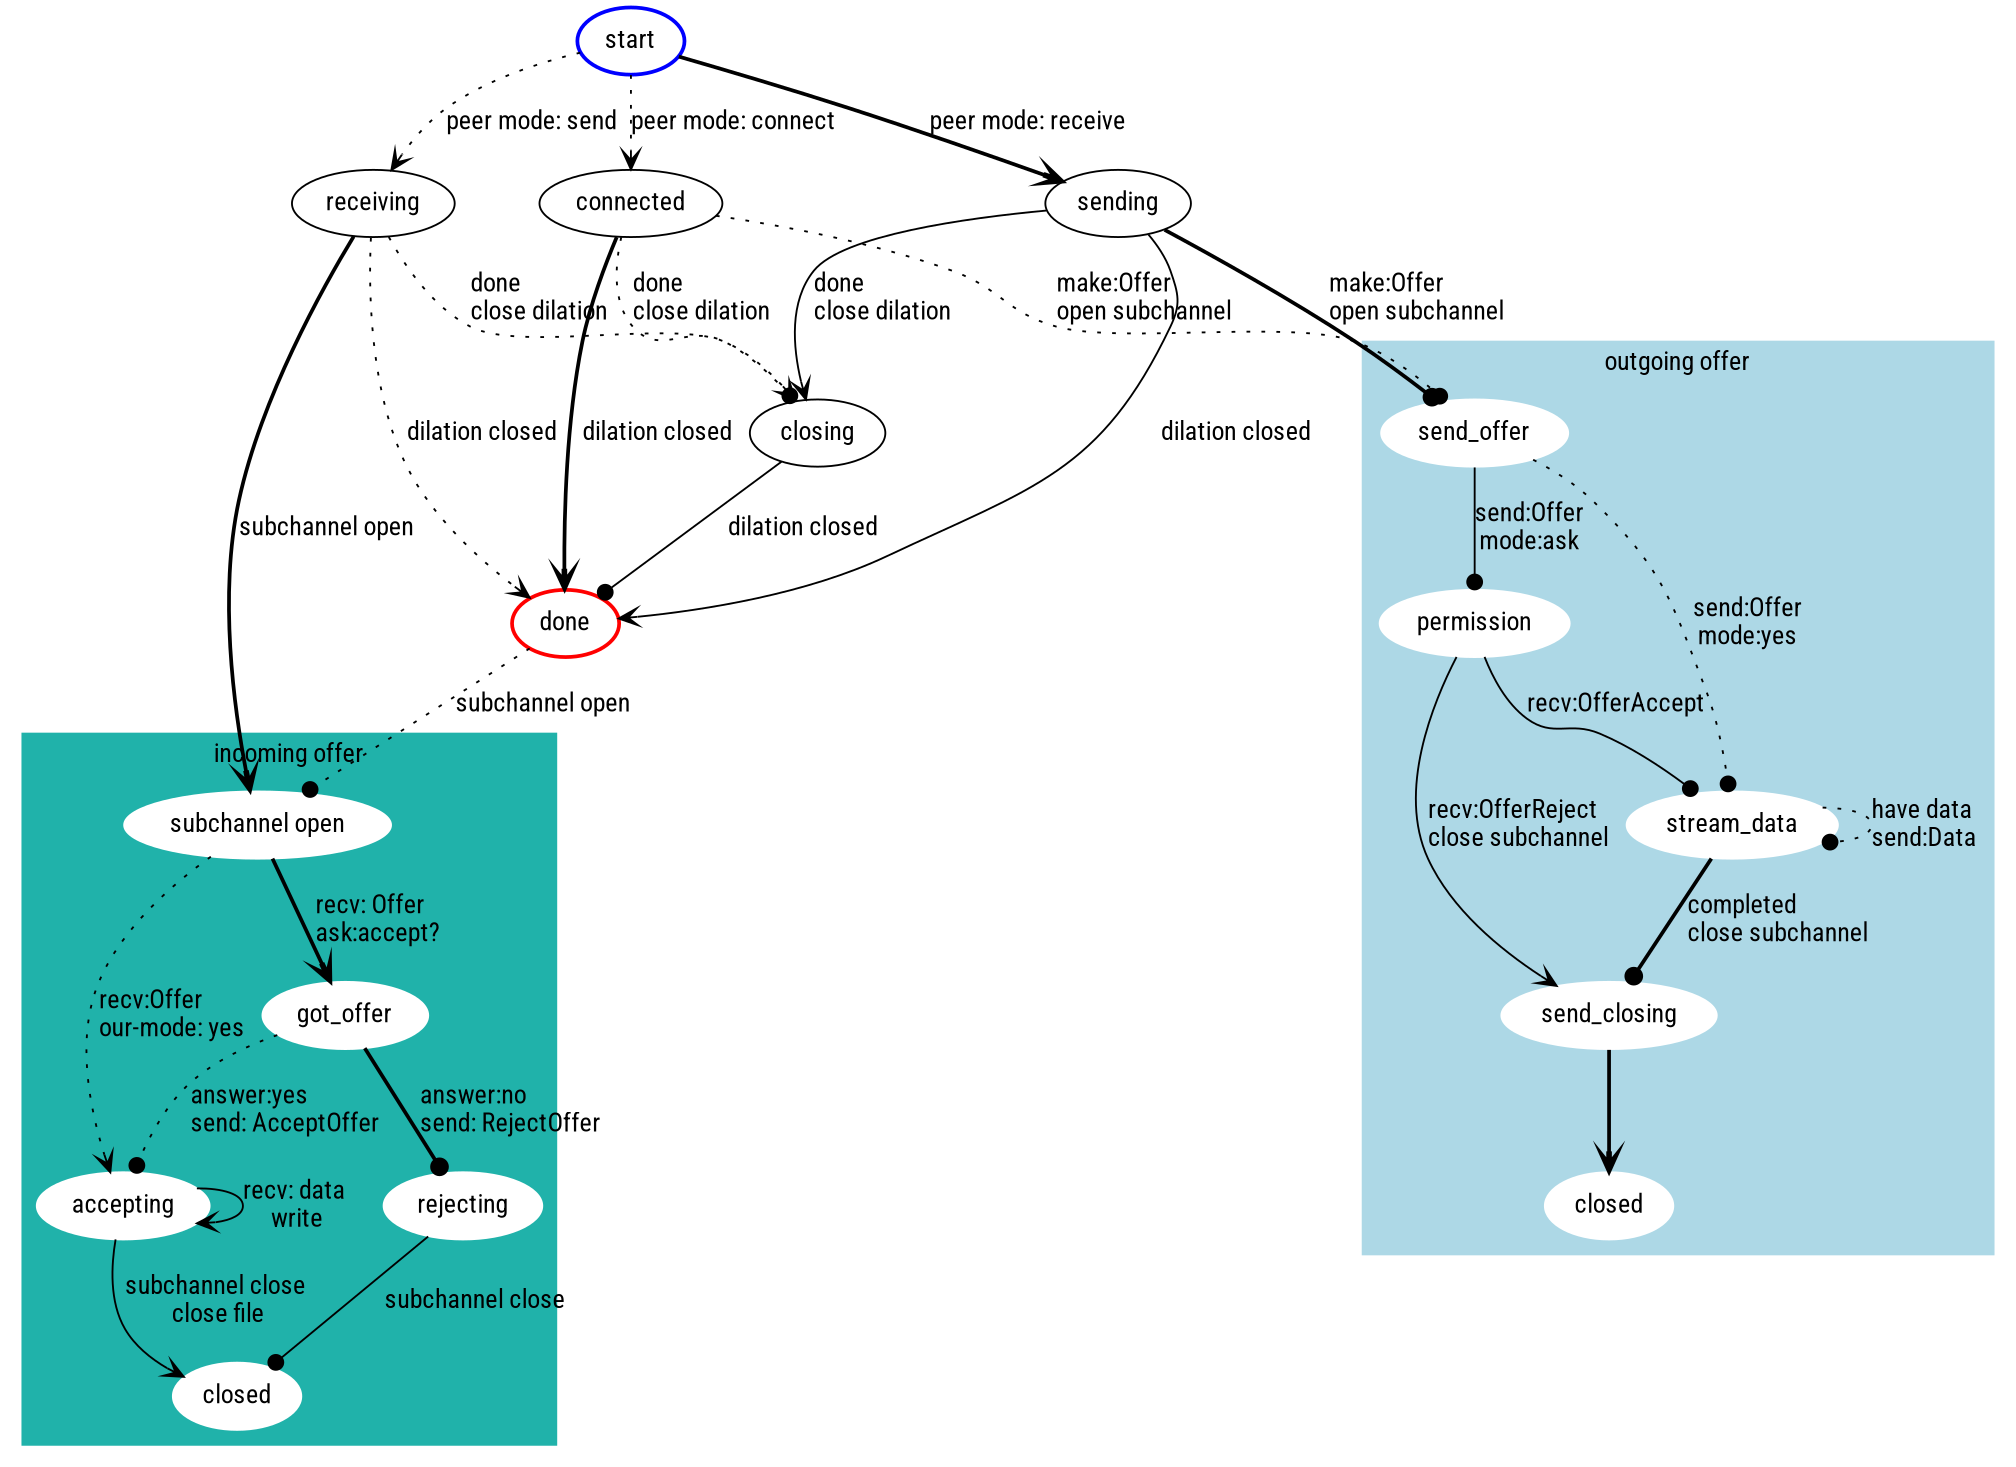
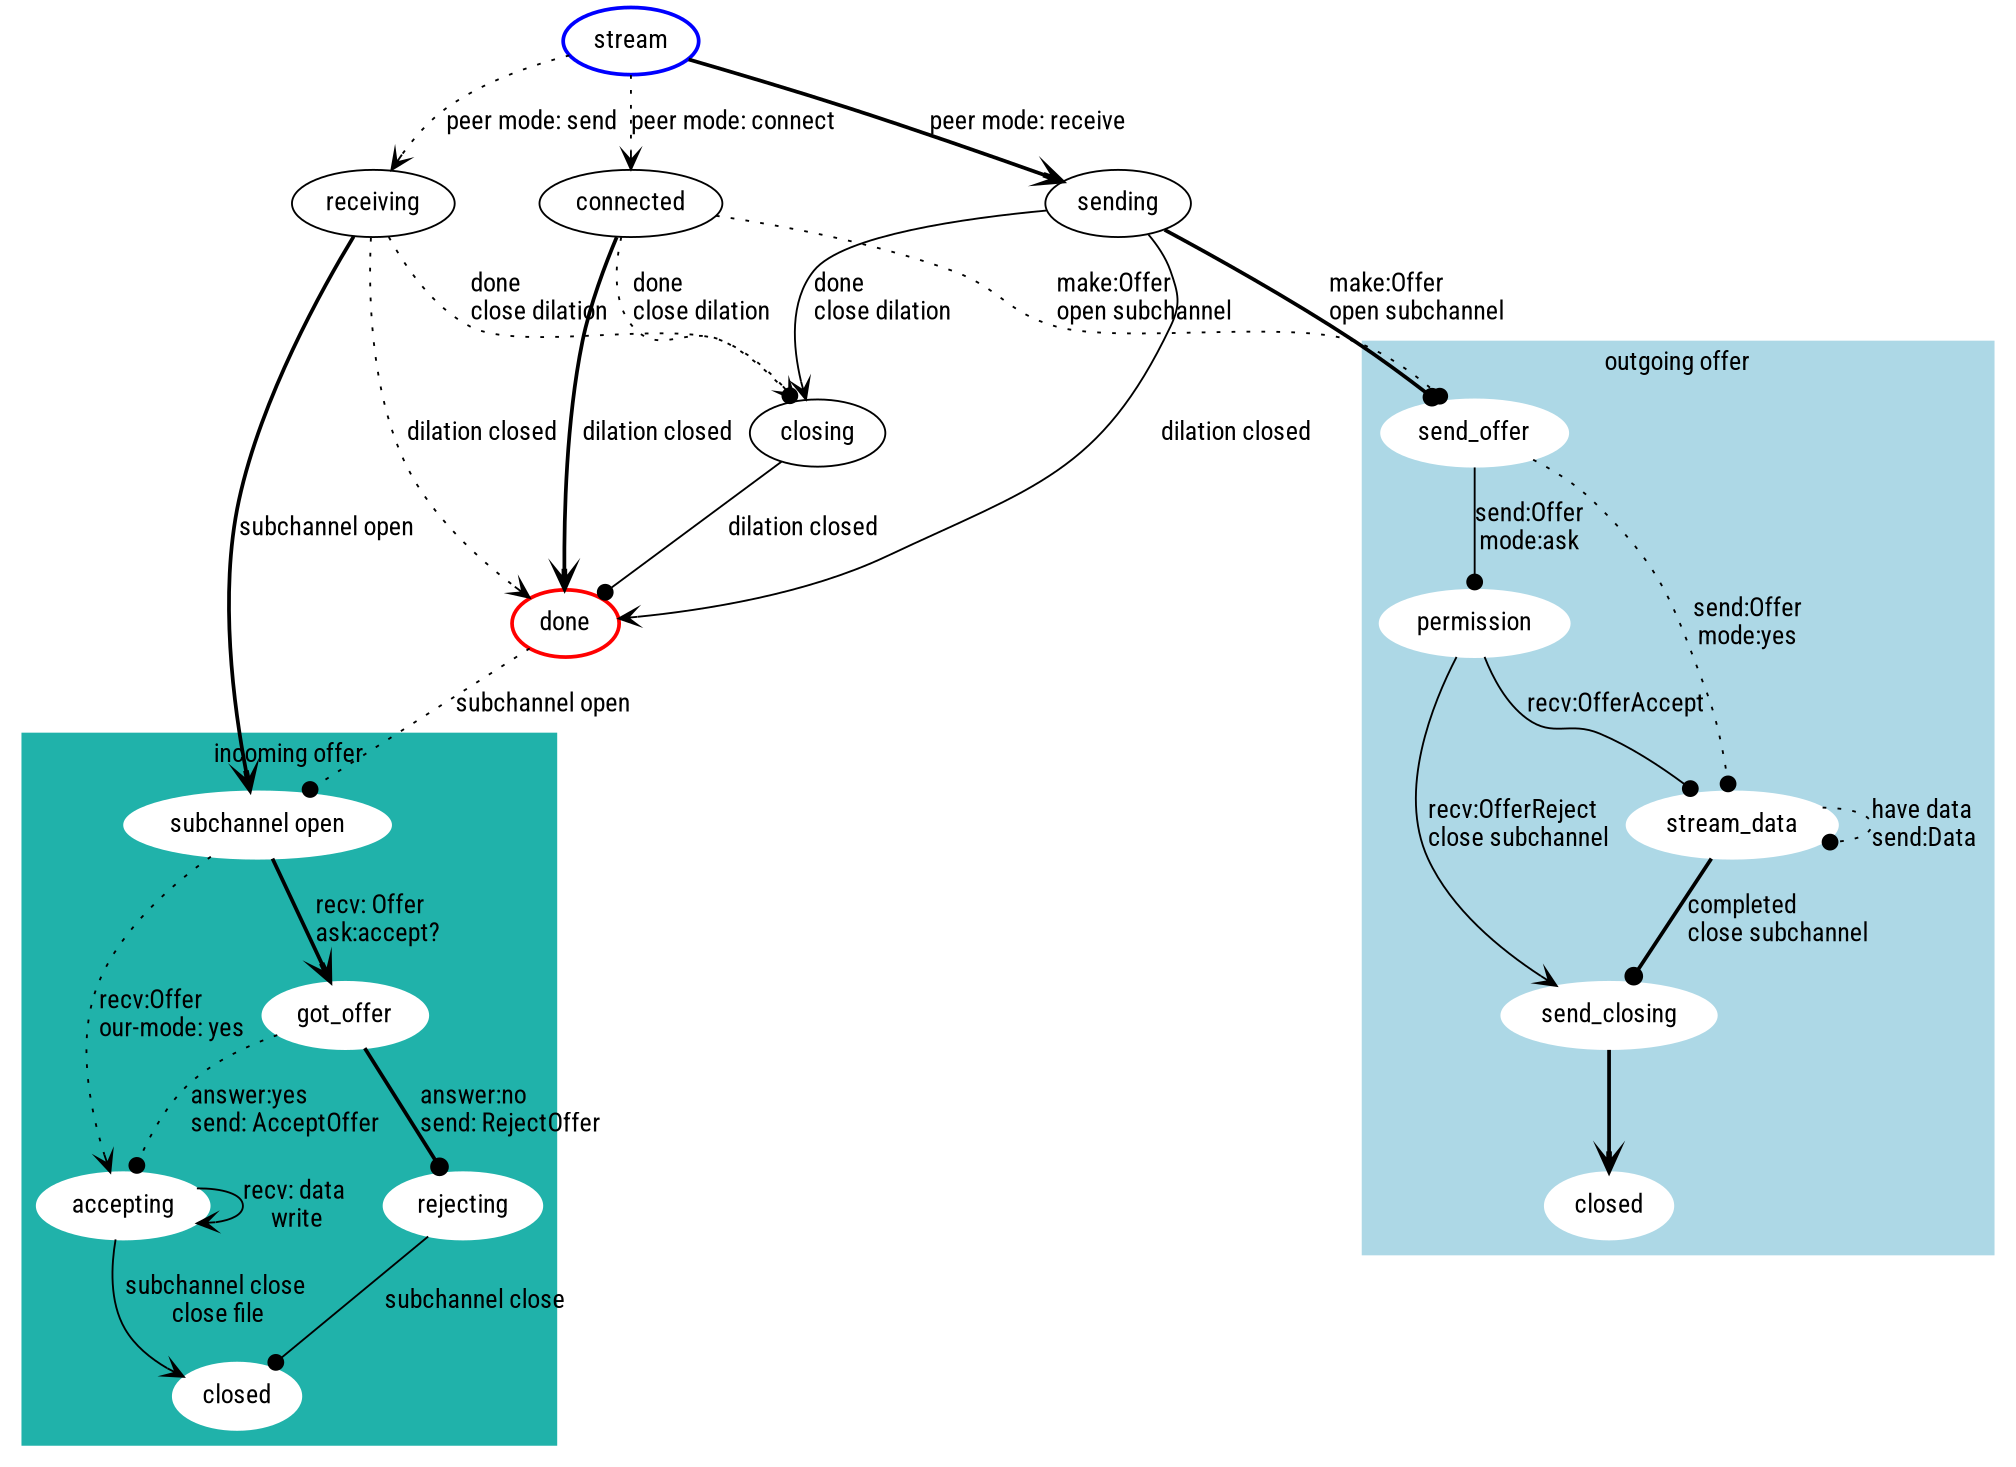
(631, 41) -> (631, 41)
